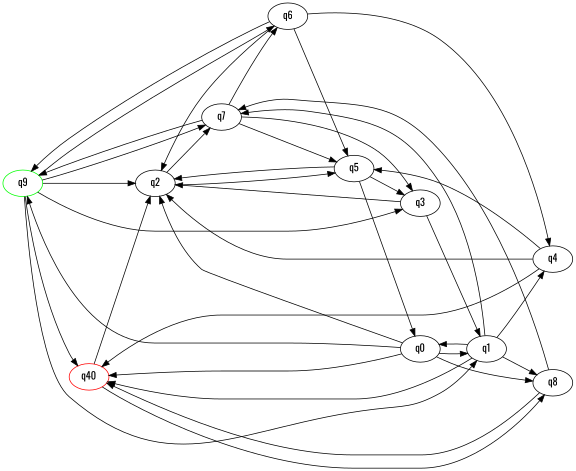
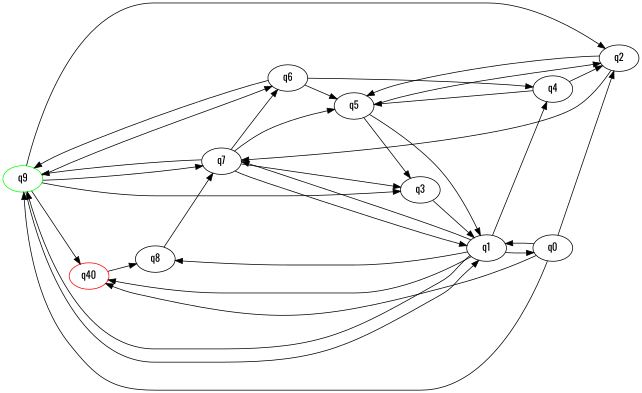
(210, 87) -> none
(292, 194) -> none
none -> (347, 209)
(385, 252) -> (433, 163)
(121, 284) -> none
(346, 315) -> none
none -> (220, 349)
(480, 372) -> none
(330, 454) -> none
